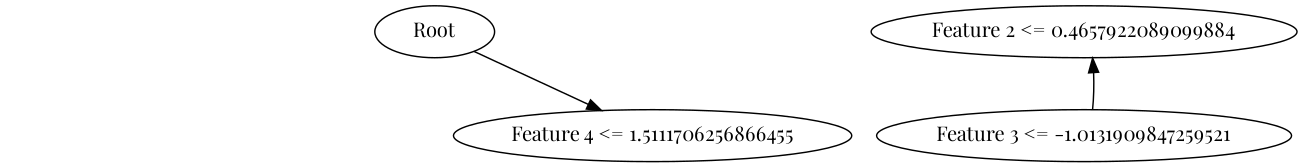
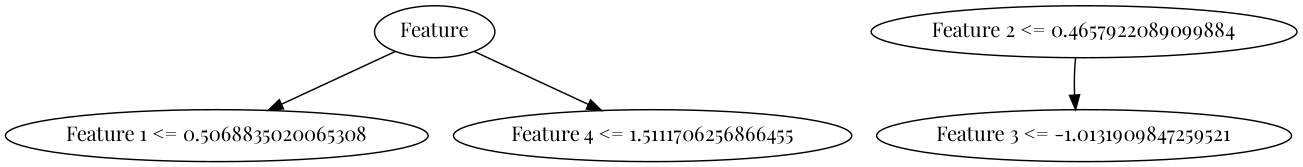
(435, 32) -> (435, 32)
(1094, 91) -> (1074, 77)
none -> (217, 136)
